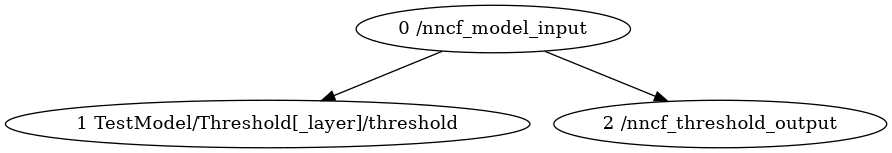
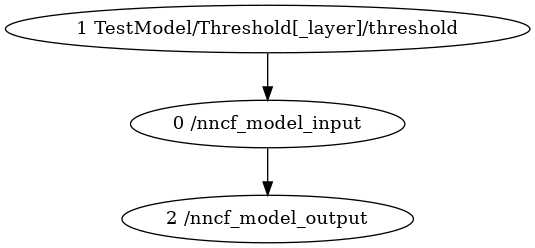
(388, 73) -> (268, 70)
(720, 124) -> (268, 219)
